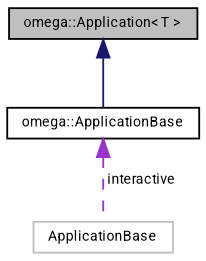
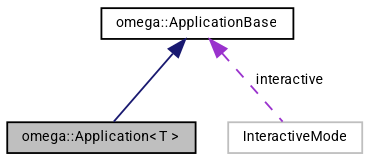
(103, 83) -> (143, 88)
(103, 237) -> (295, 138)
